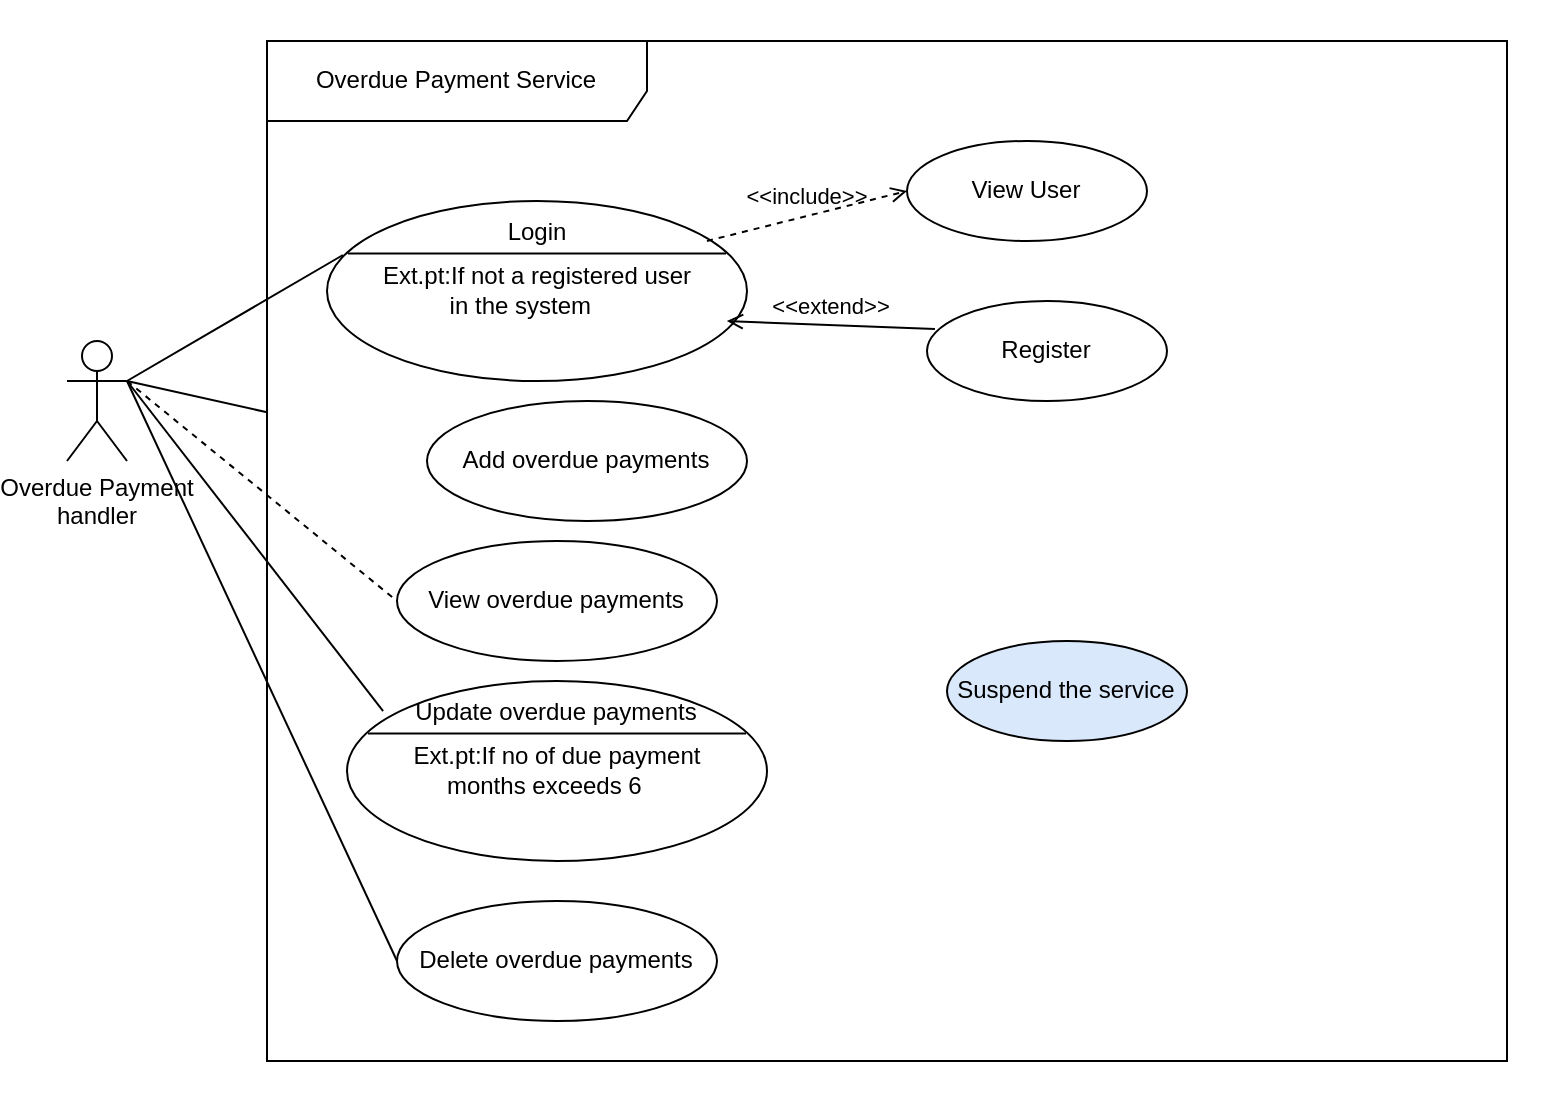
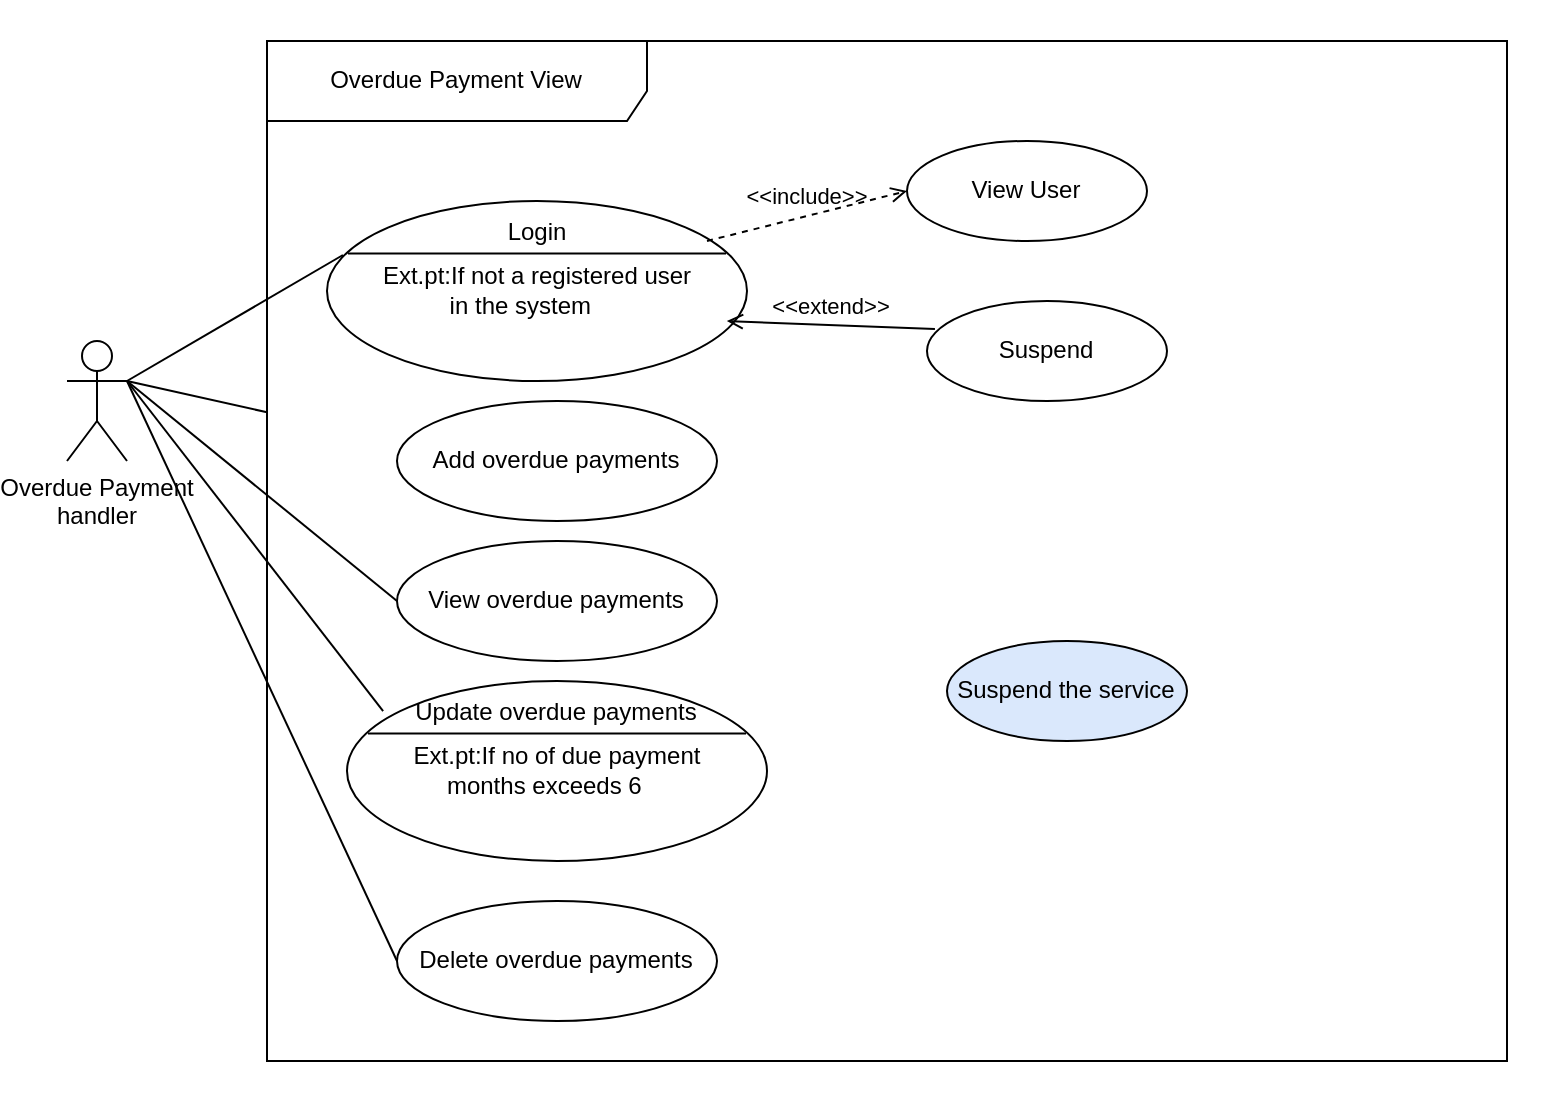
(457, 81) -> (457, 81)
(1047, 351) -> (1047, 351)
(198, 439) -> (198, 439)
(587, 461) -> (557, 461)
